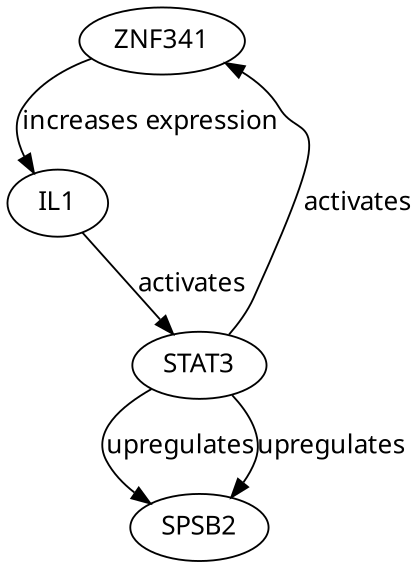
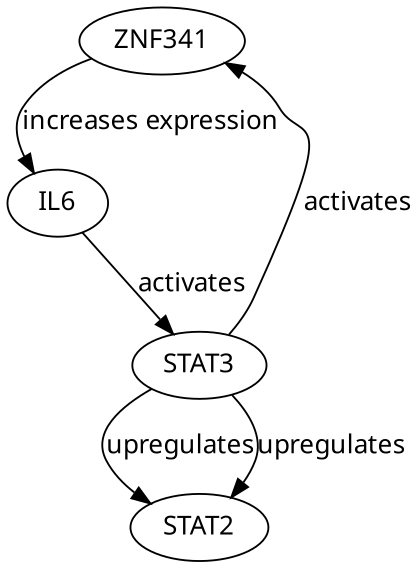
(58, 203) -> (58, 203)
(199, 527) -> (199, 527)
